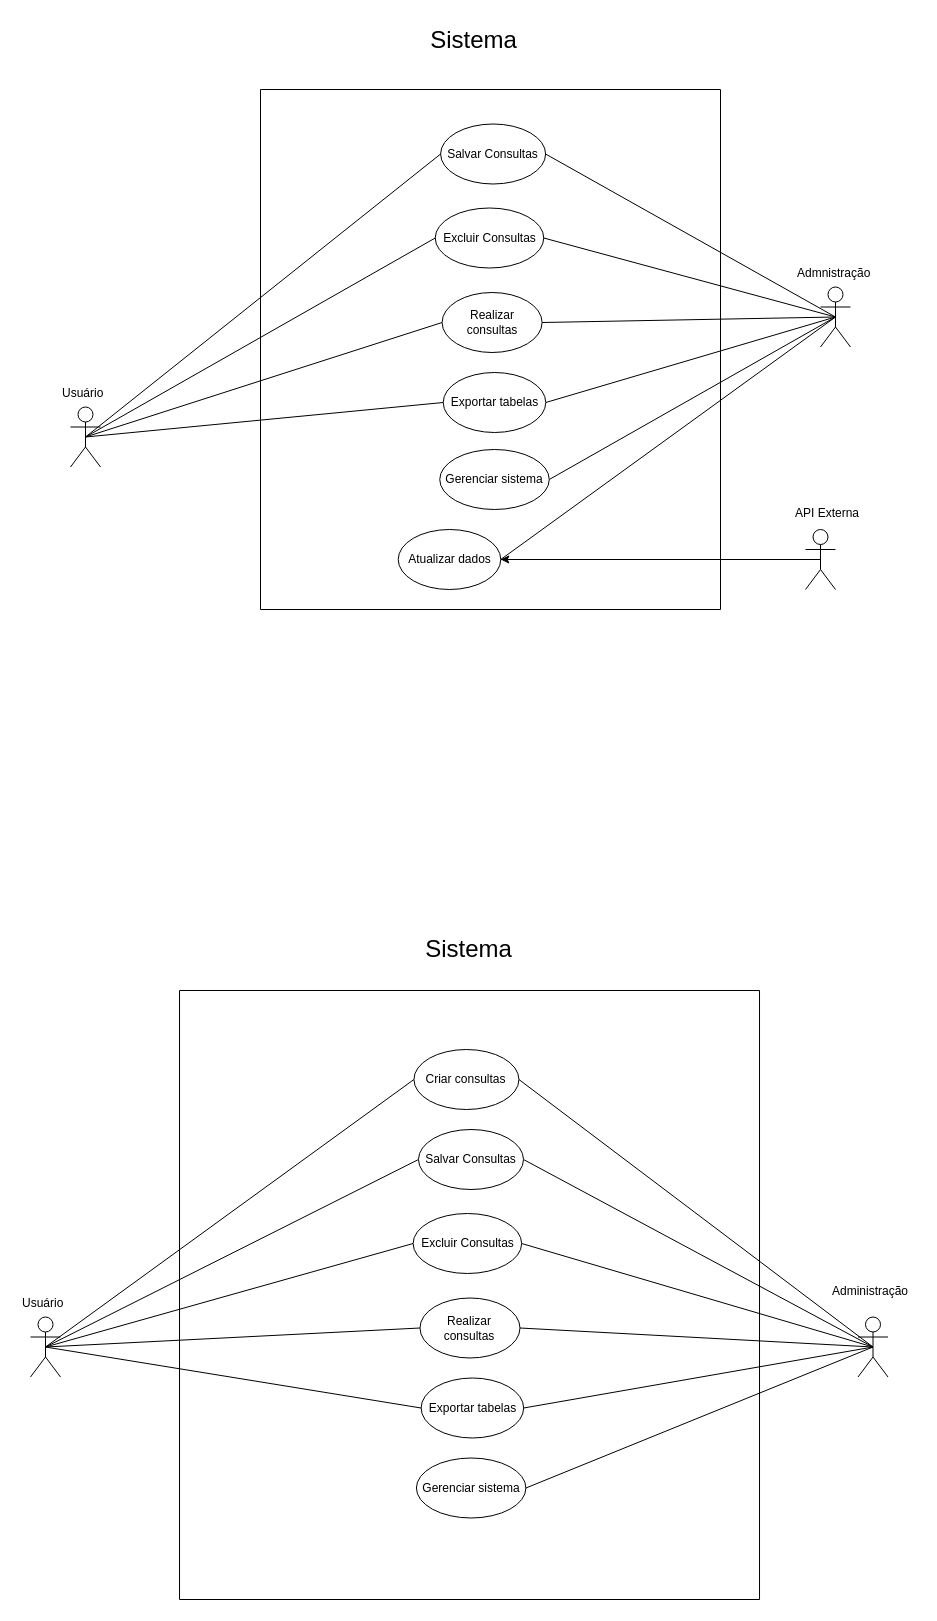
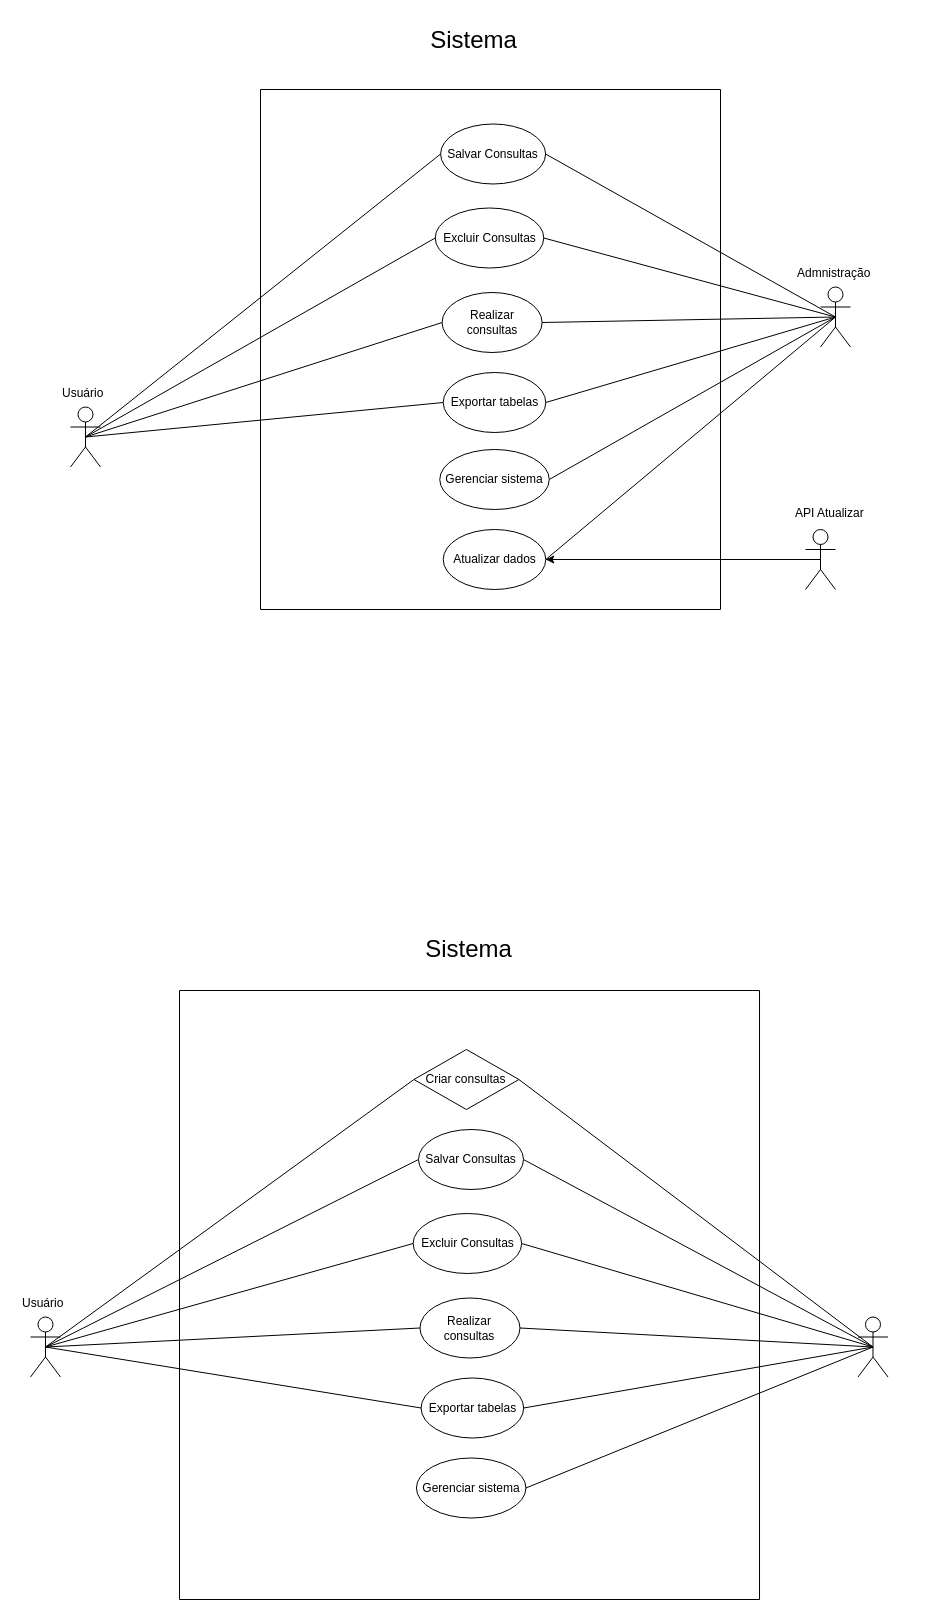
(831, 514) -> (835, 514)
(450, 560) -> (495, 560)
(466, 1080) -> (466, 1080)
(873, 1297) -> none
